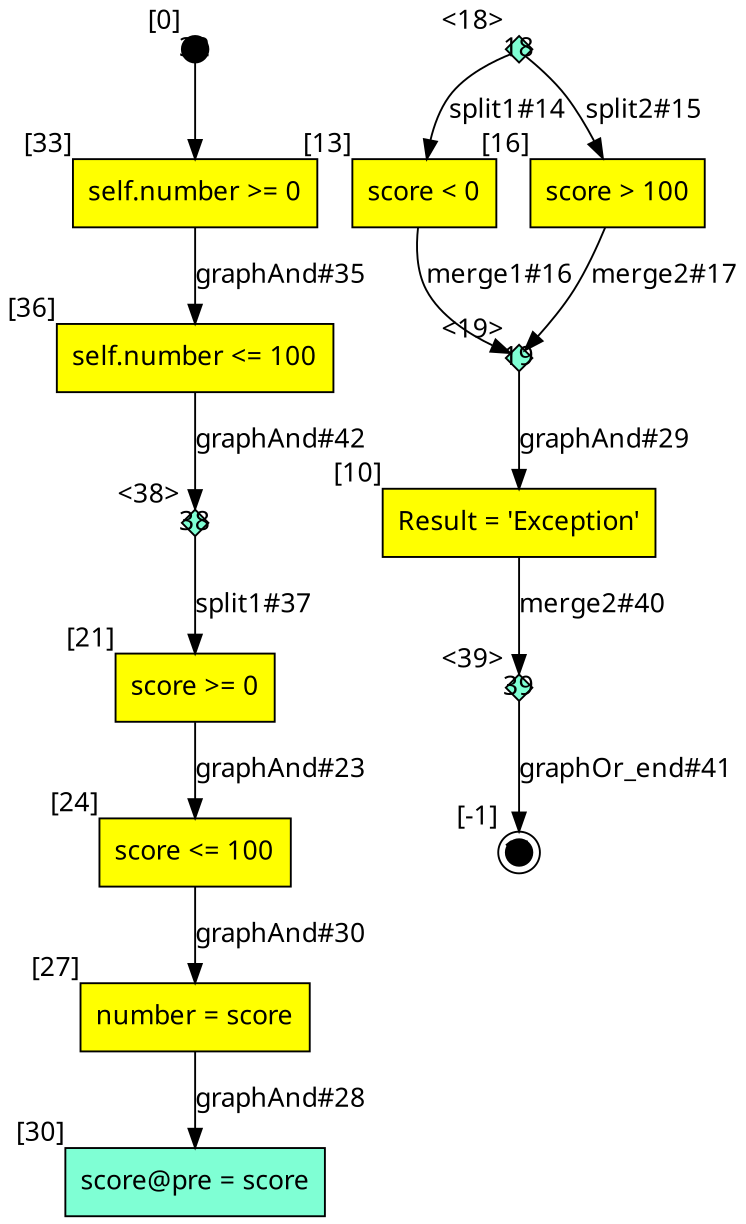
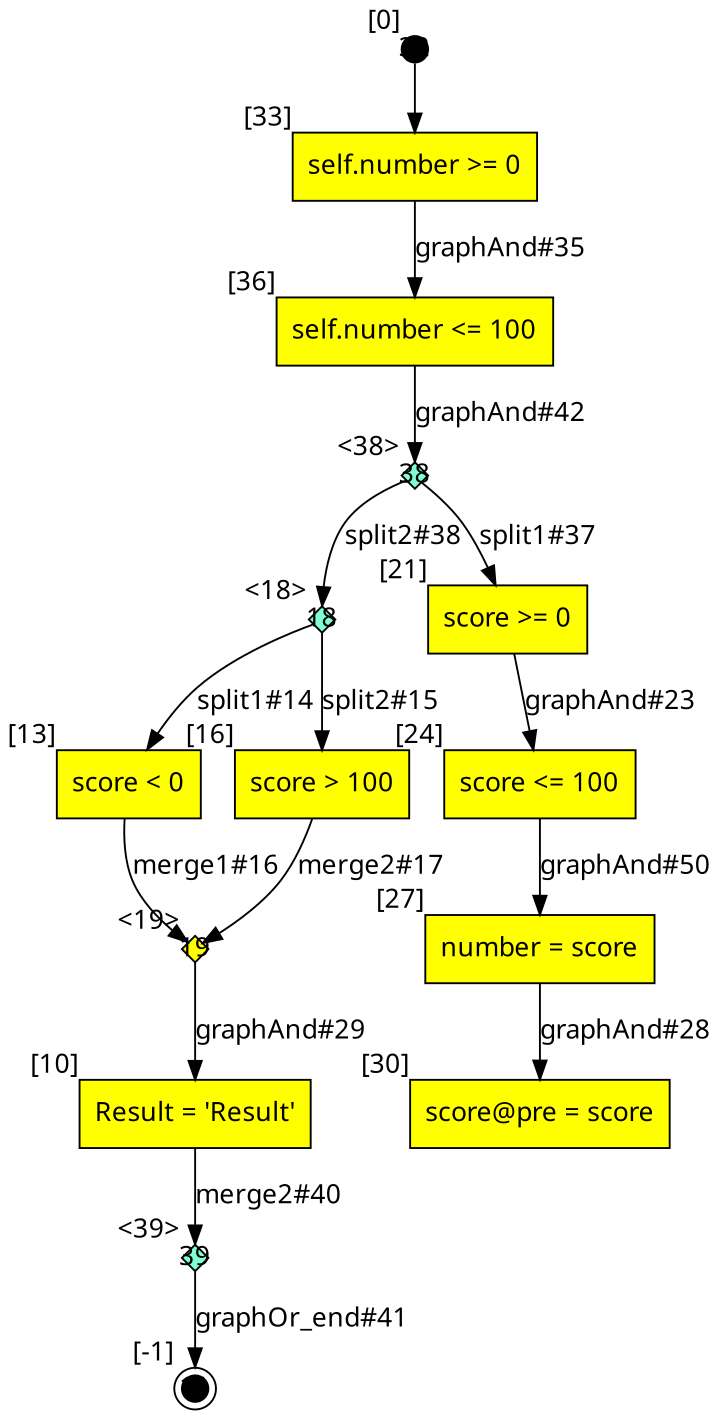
(519, 358) -> (195, 949)
none -> (347, 520)
(519, 523) -> (195, 1114)
(281, 935) -> (626, 867)
(195, 1182) -> (540, 1114)
